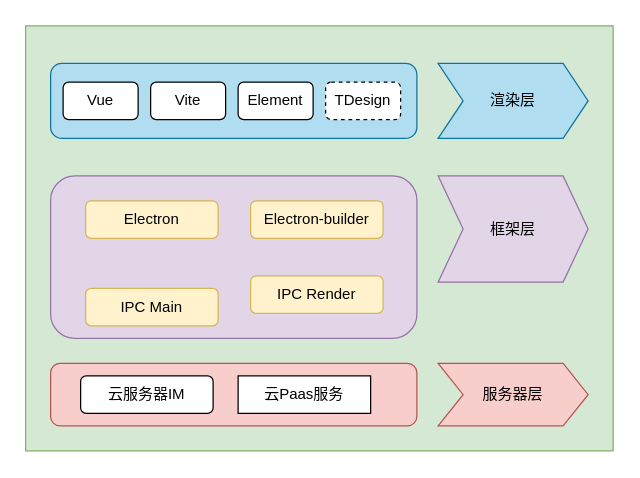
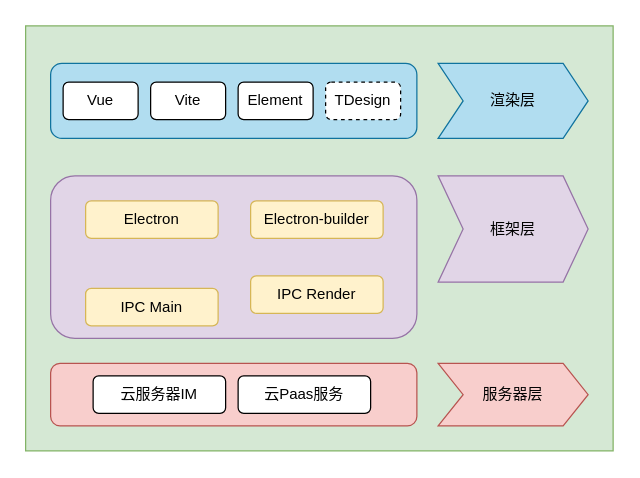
(147, 394) -> (159, 394)
(304, 394) -> (304, 394)
